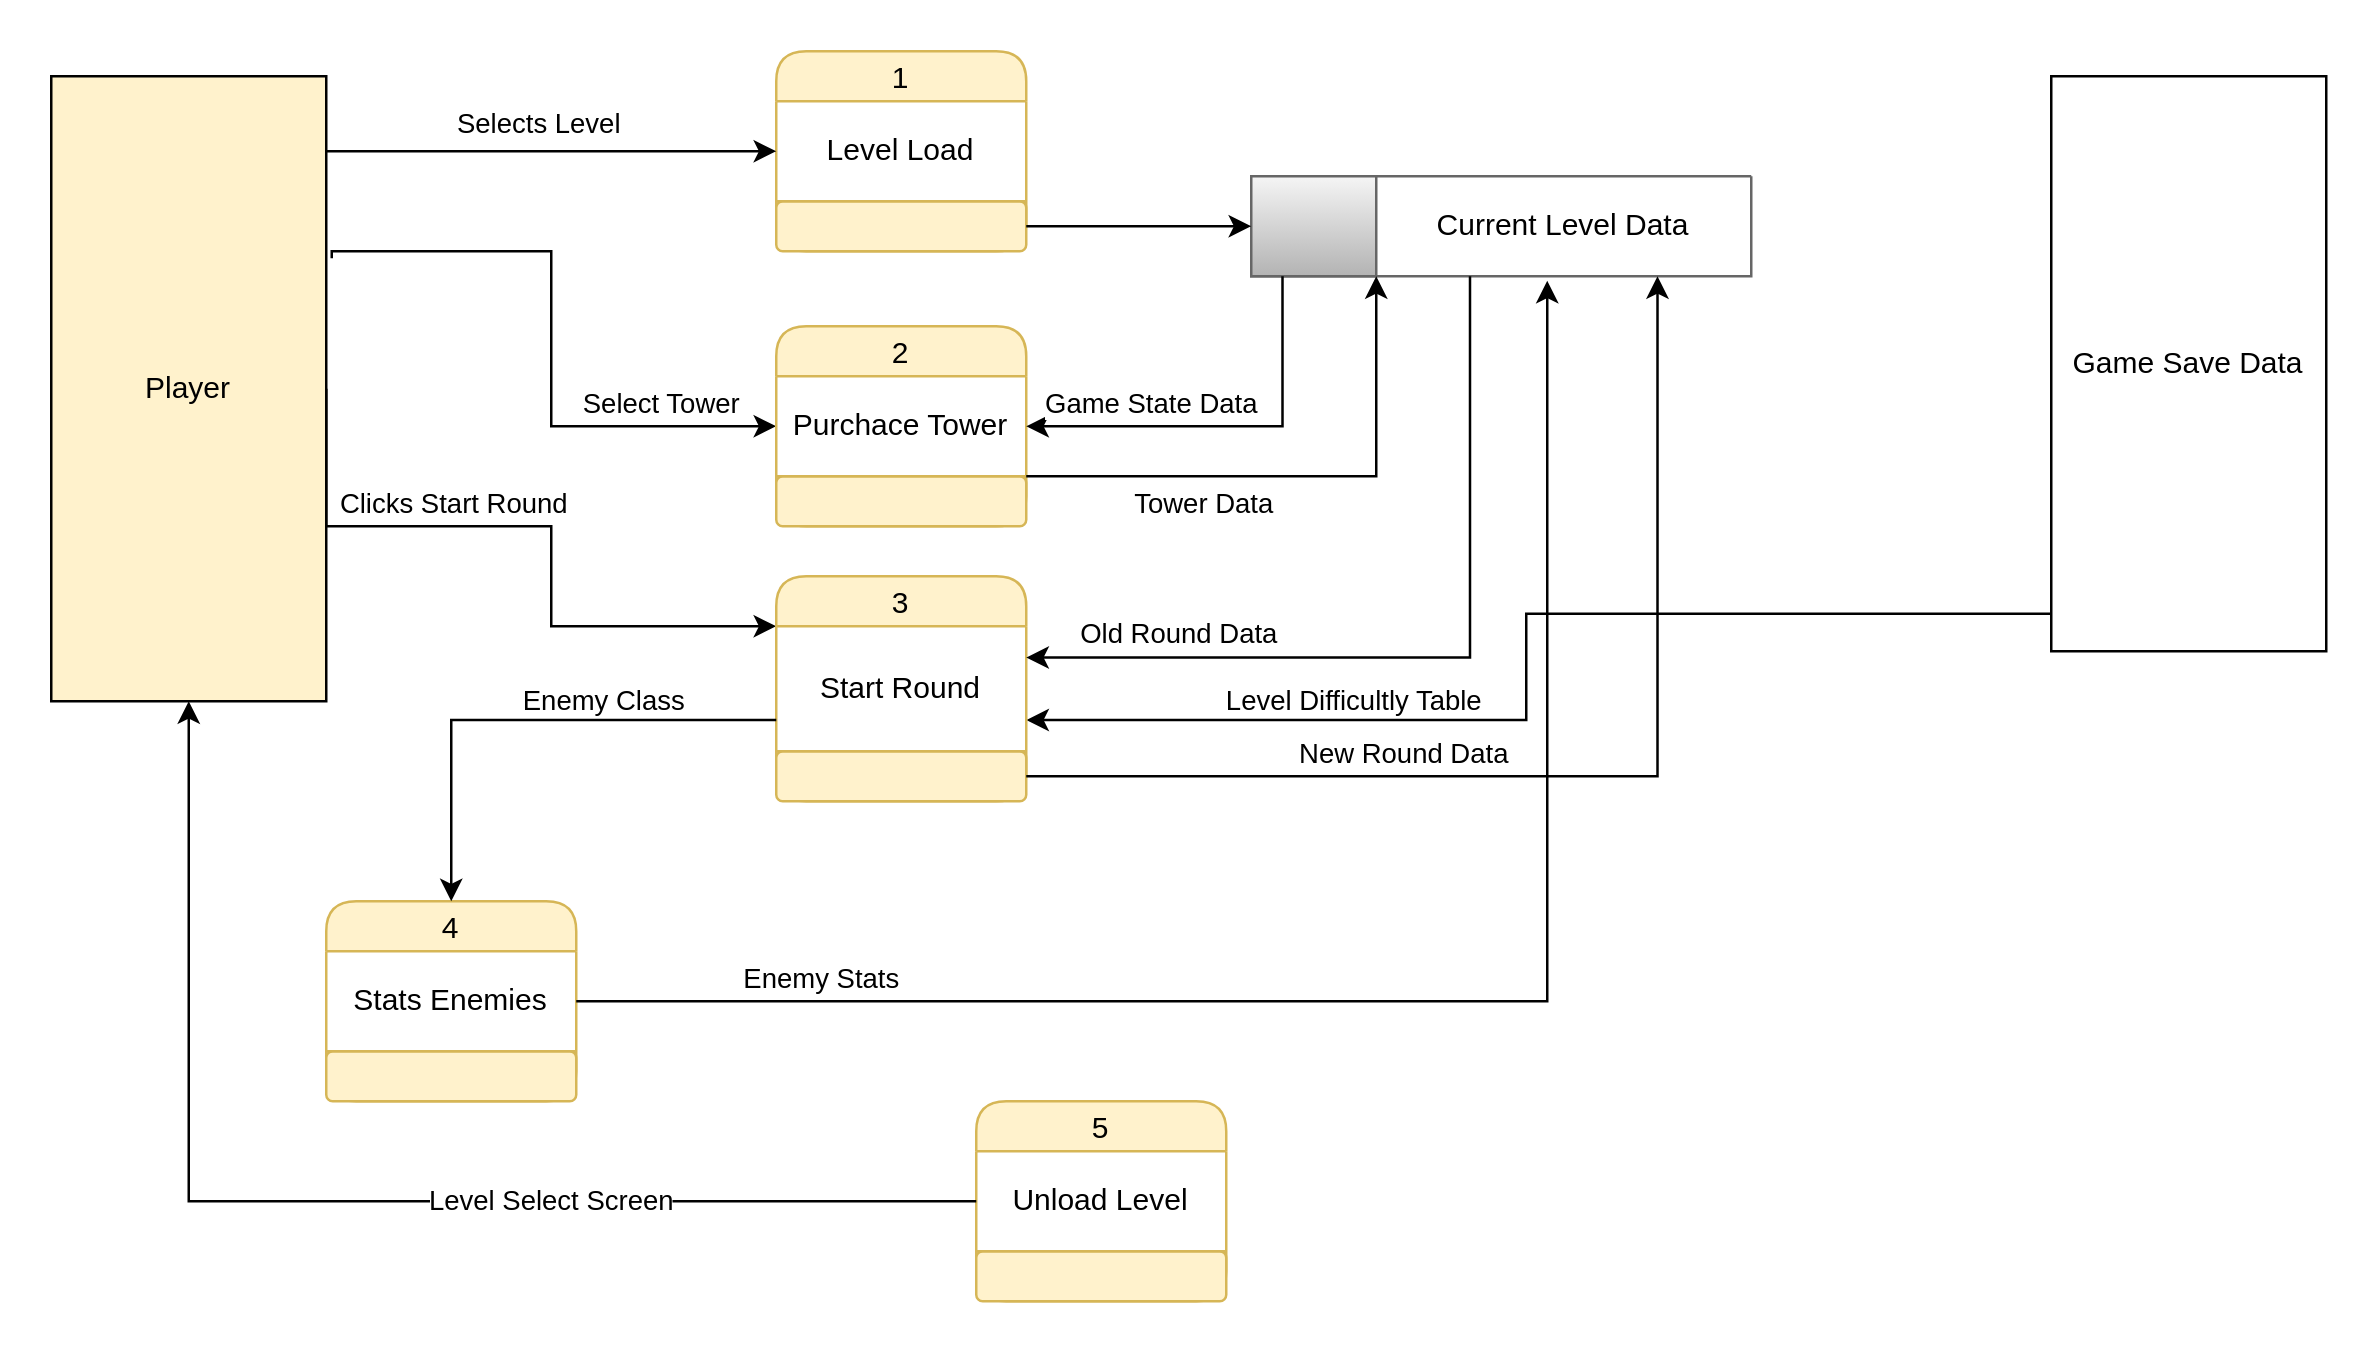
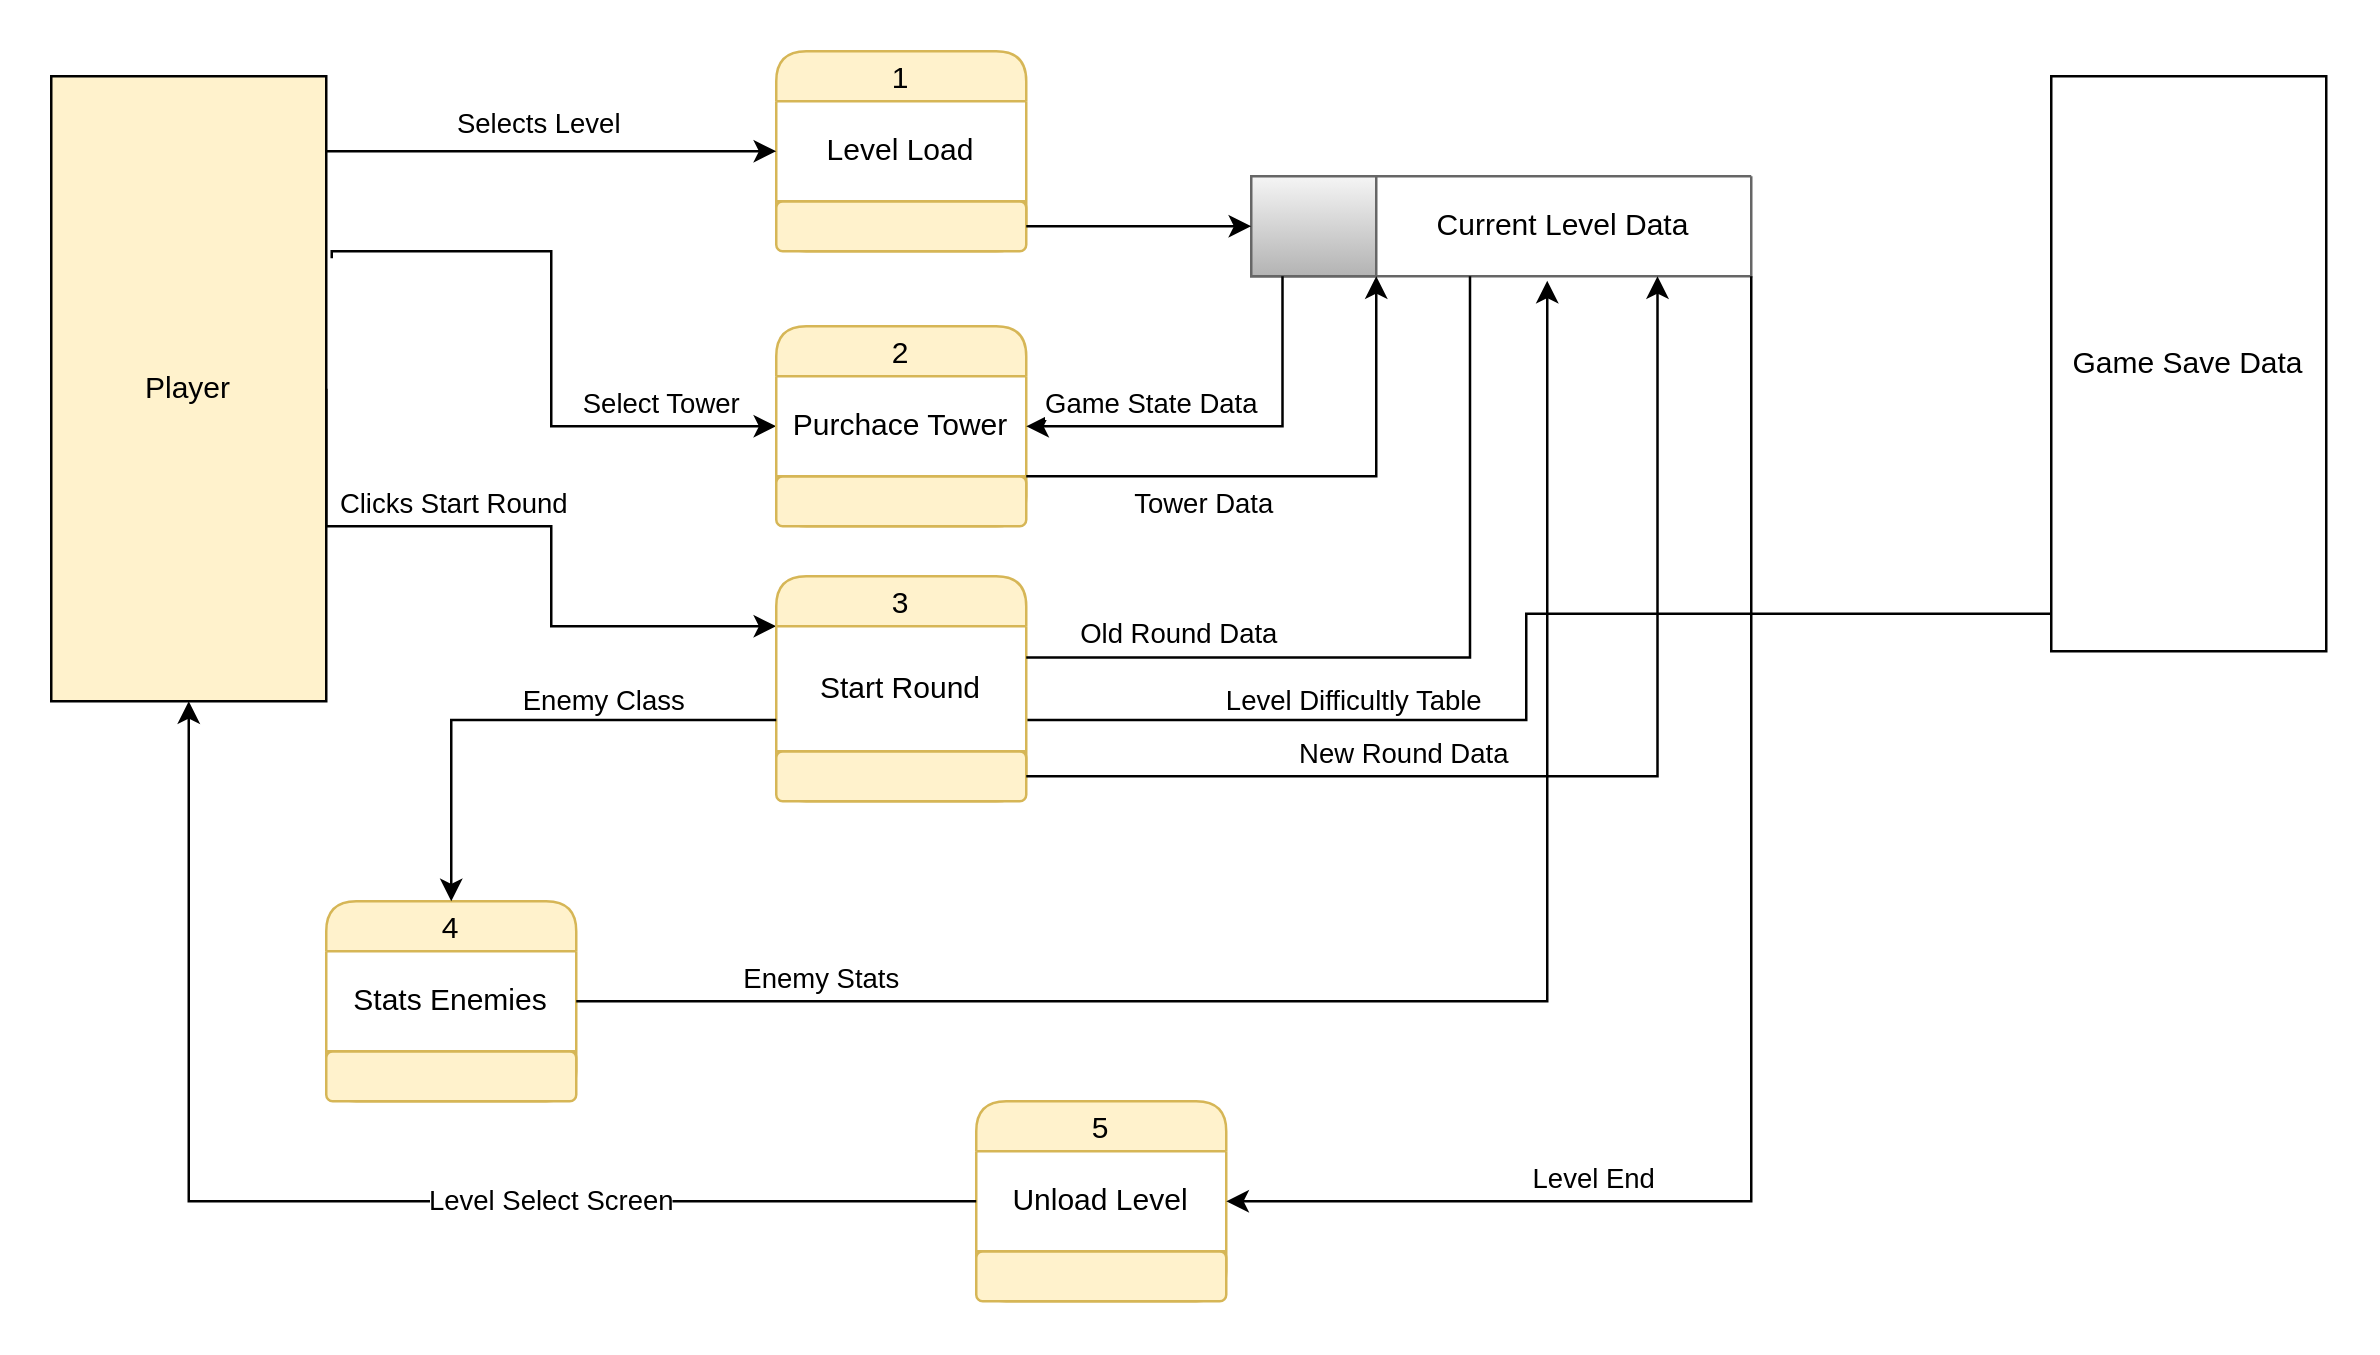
(1044, 658) -> (1036, 658)
(1044, 720) -> (1037, 720)
none -> (1751, 1163)
